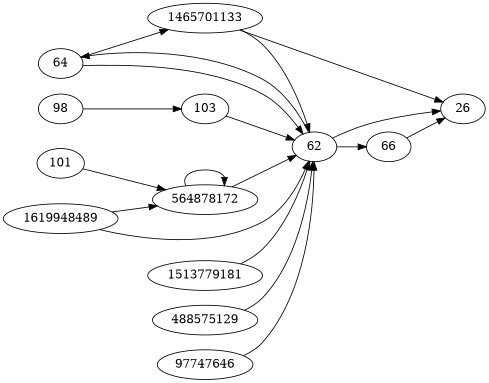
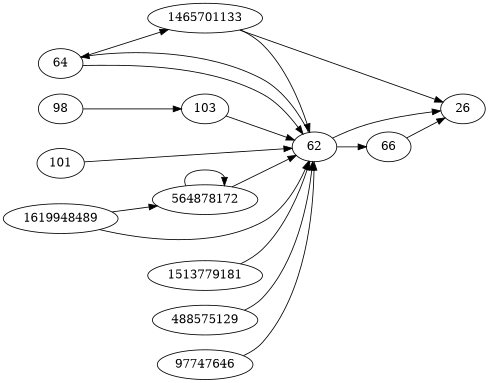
(120, 178) -> (184, 155)
